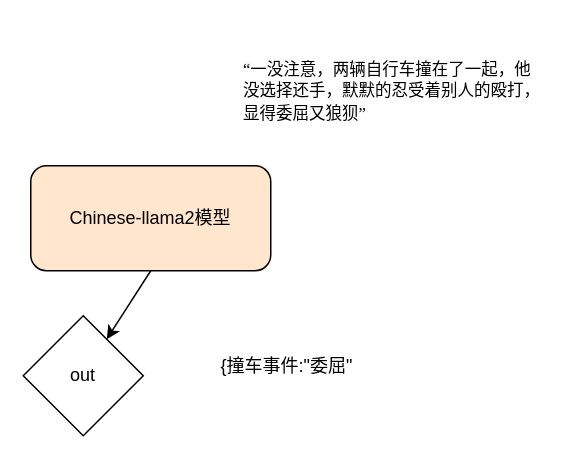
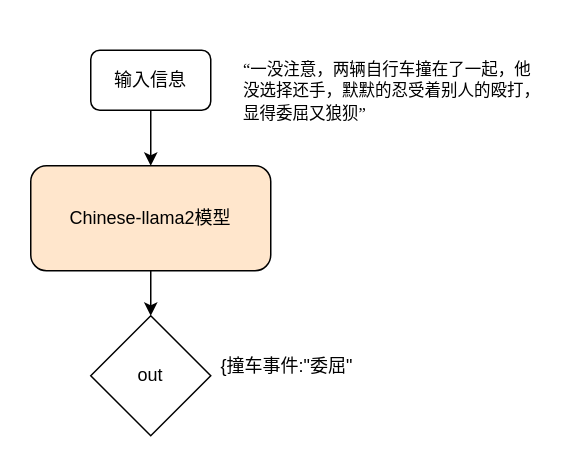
none -> (151, 80)
none -> (151, 133)
(83, 376) -> (151, 376)
